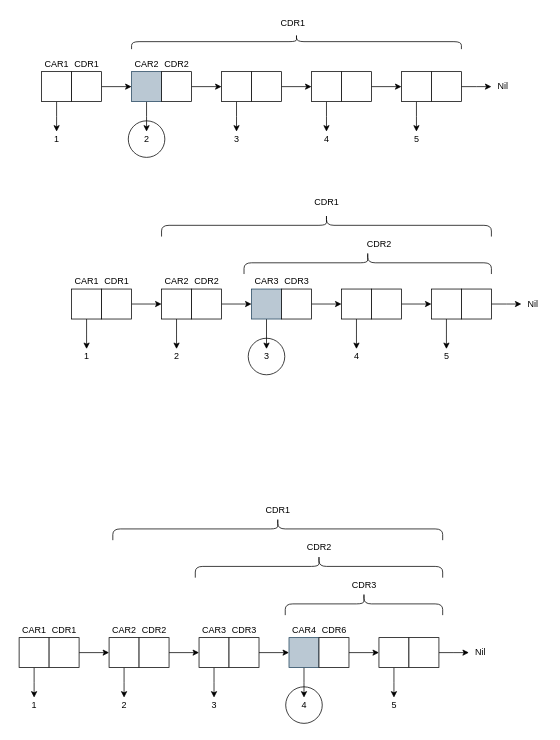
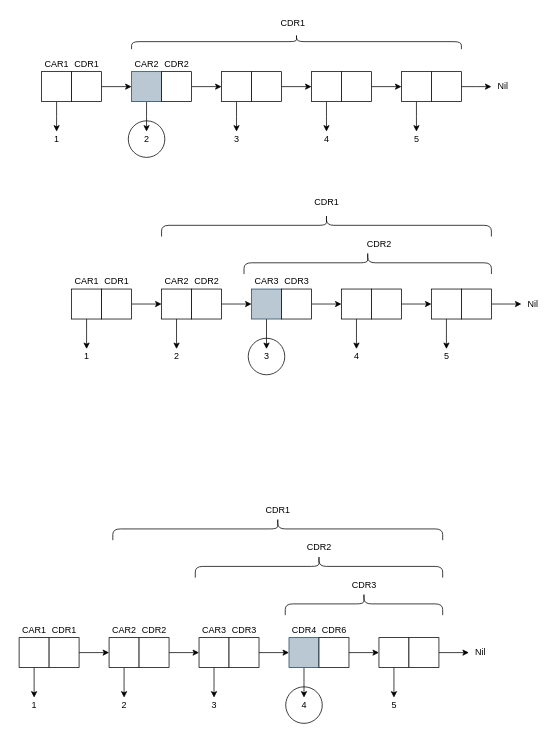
(305, 630) -> (305, 630)
